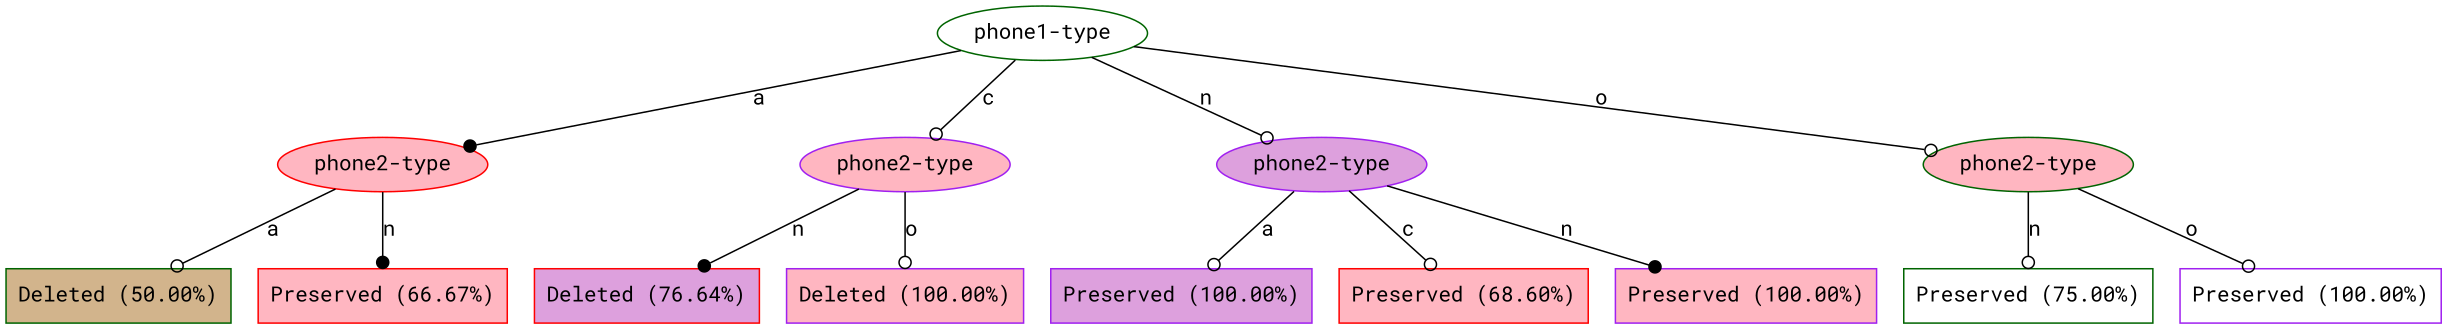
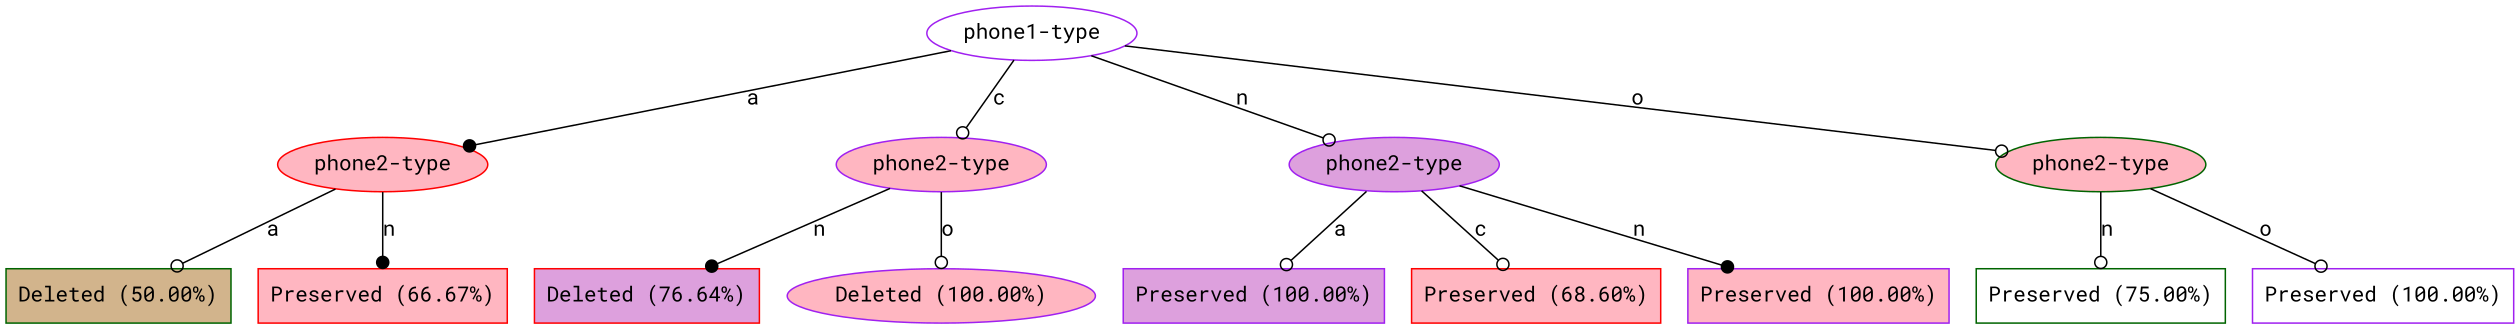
(1042, 33) -> (1032, 33)
(905, 296) -> (941, 296)
